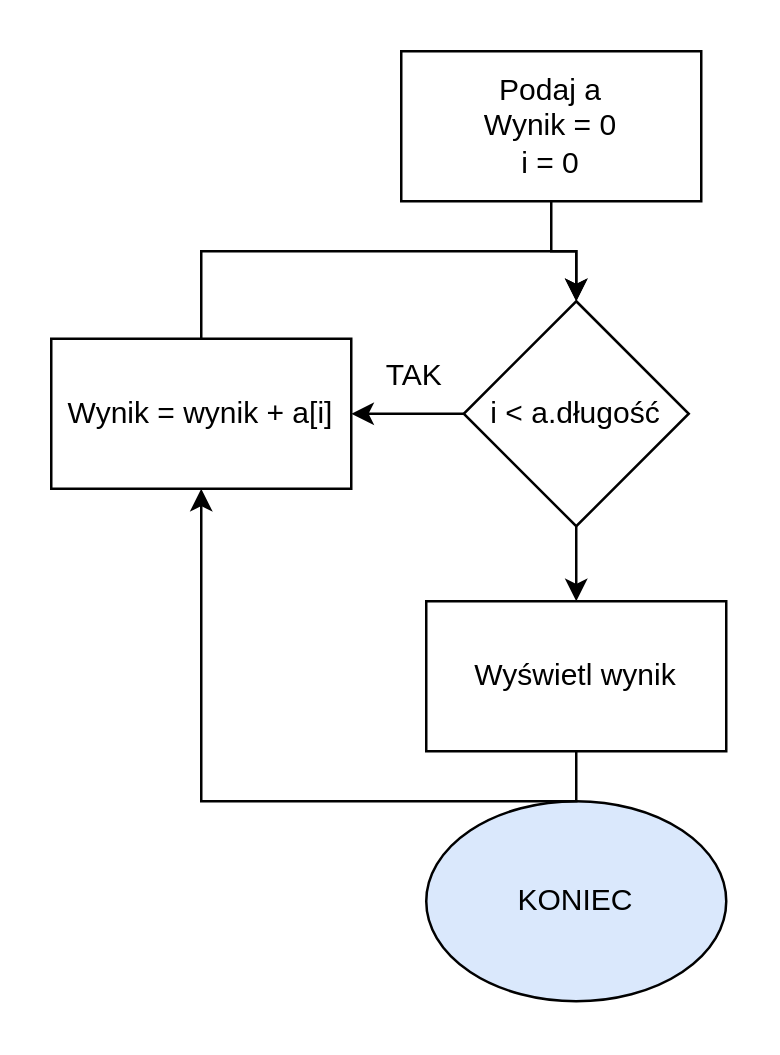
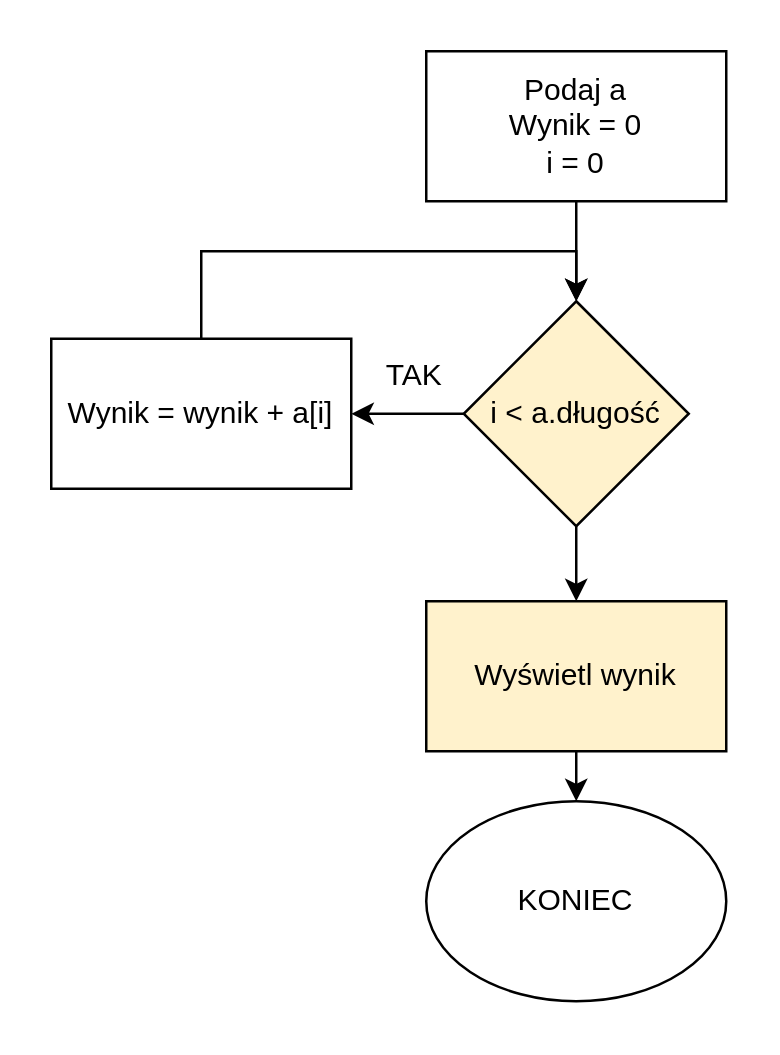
(551, 126) -> (576, 126)
(576, 414) -> (576, 414)
(576, 676) -> (576, 676)
(234, 801) -> (576, 783)
(576, 901) -> (576, 901)
